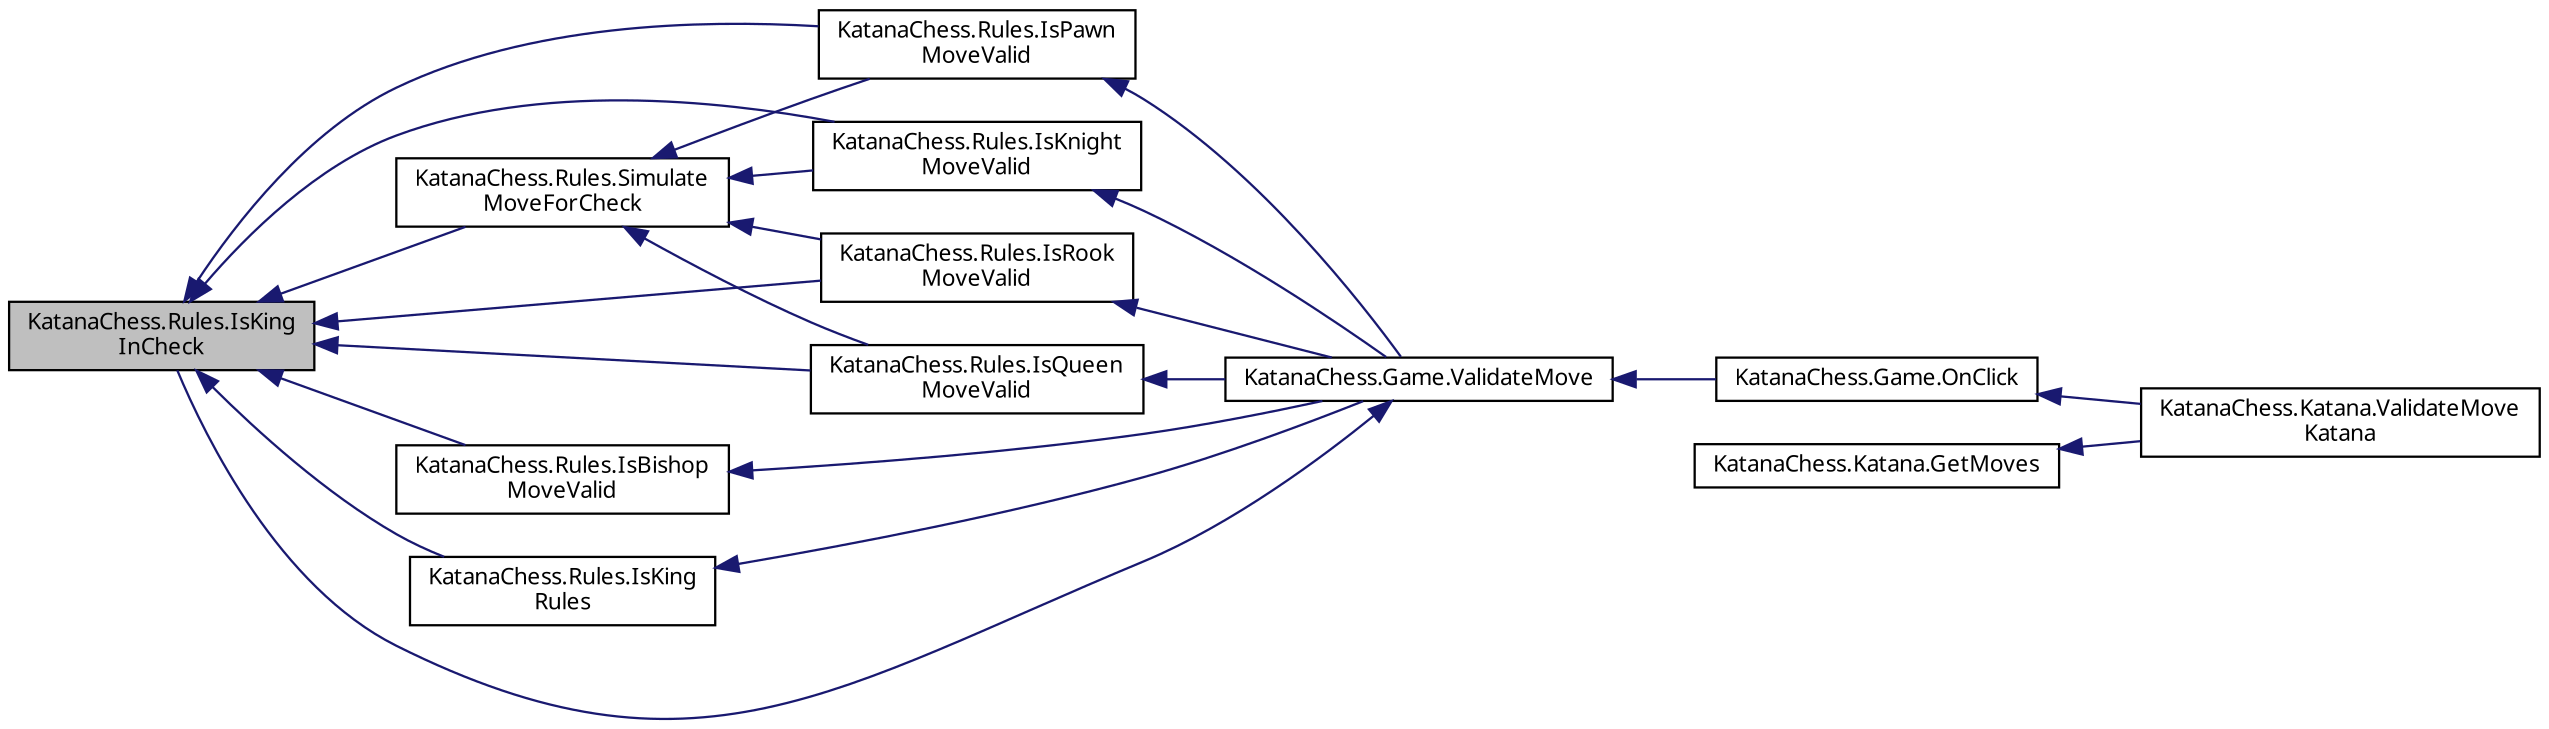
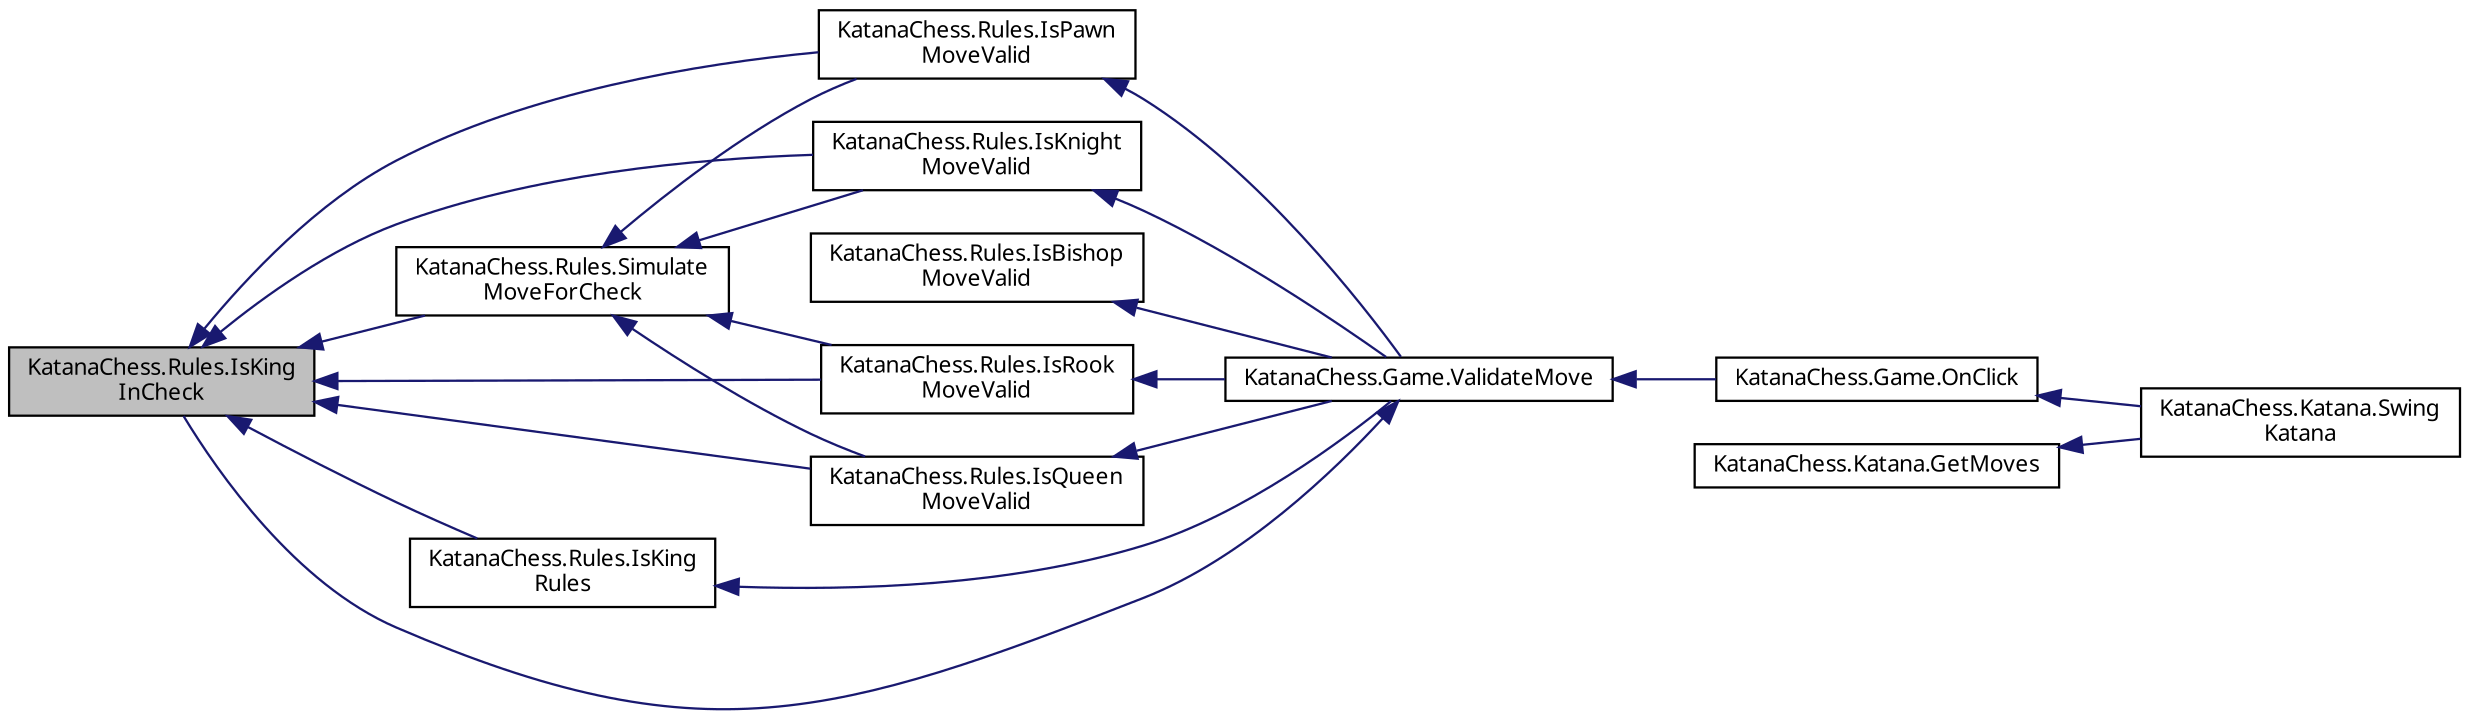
(373, 412) -> none
(2340, 423) -> (2301, 423)
